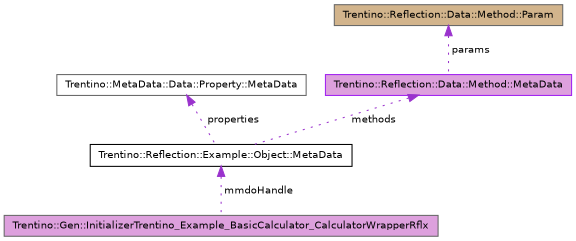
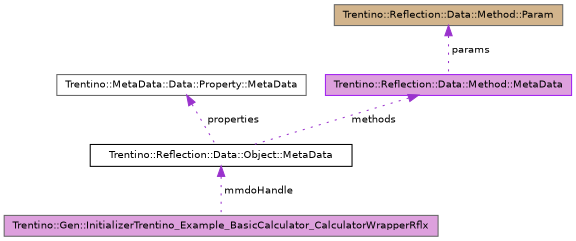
(221, 155) -> (221, 155)
